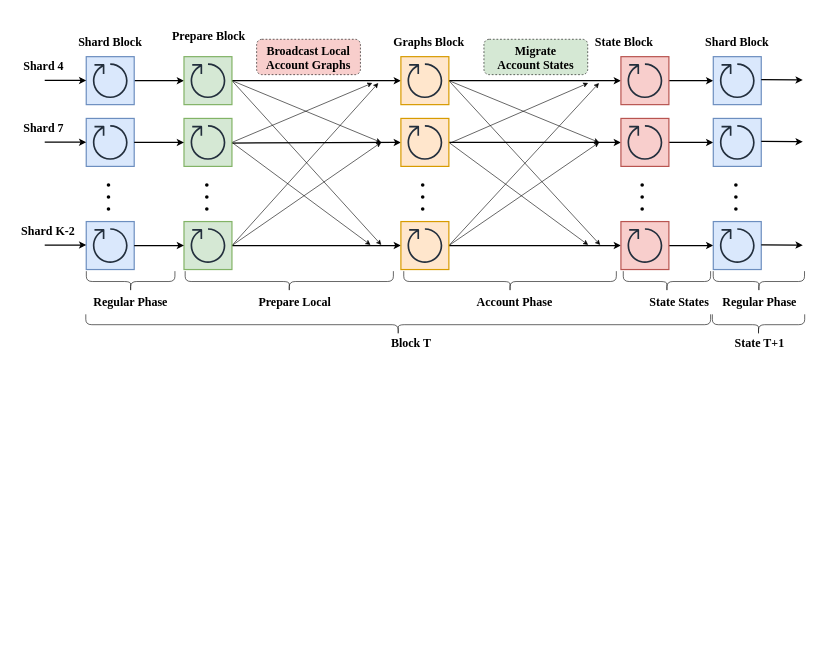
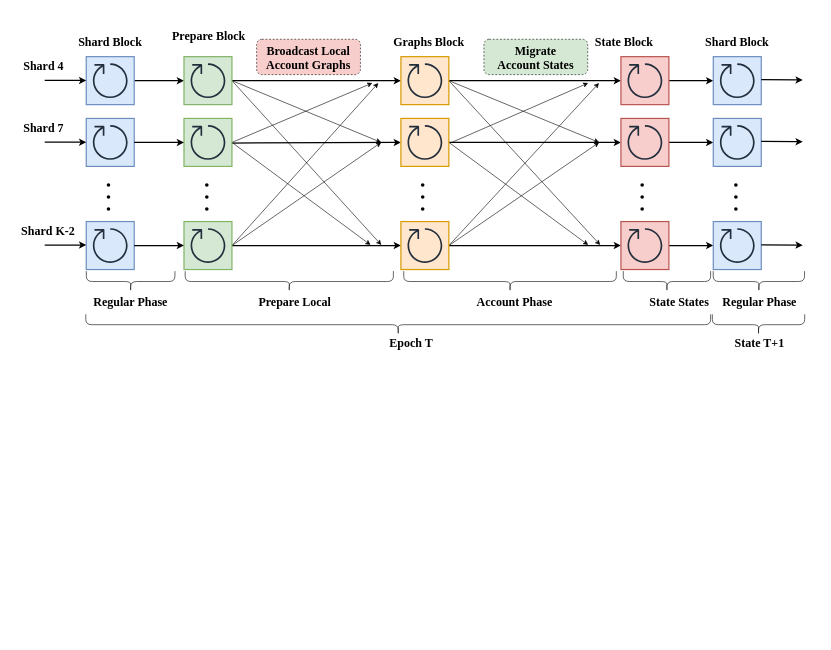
(411, 343) -> (411, 343)
